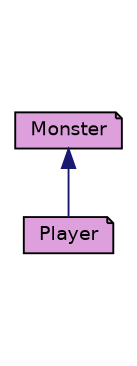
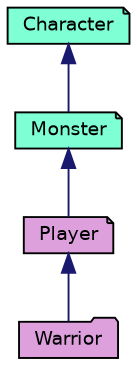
none -> (69, 26)
(69, 130) -> (69, 130)
none -> (69, 340)
